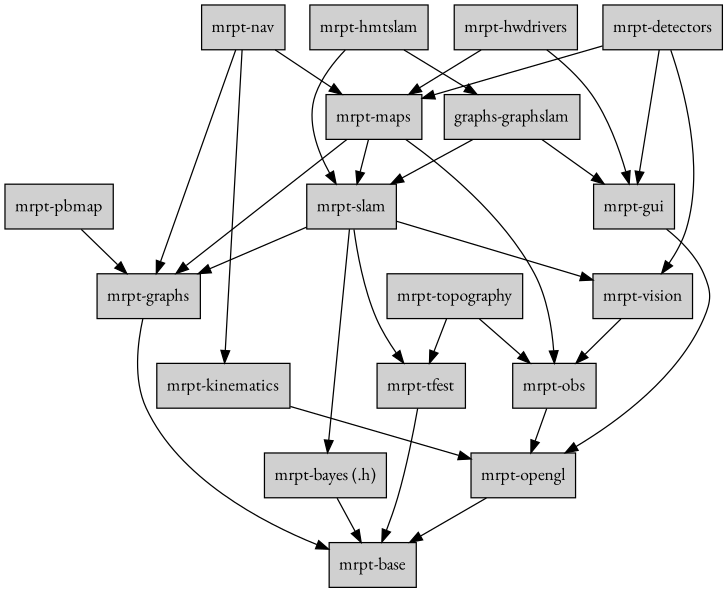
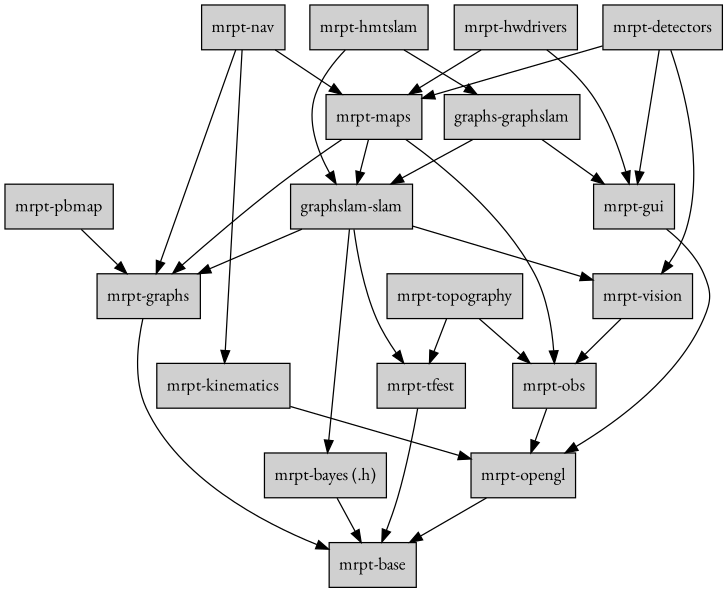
(352, 207) -> (352, 207)
